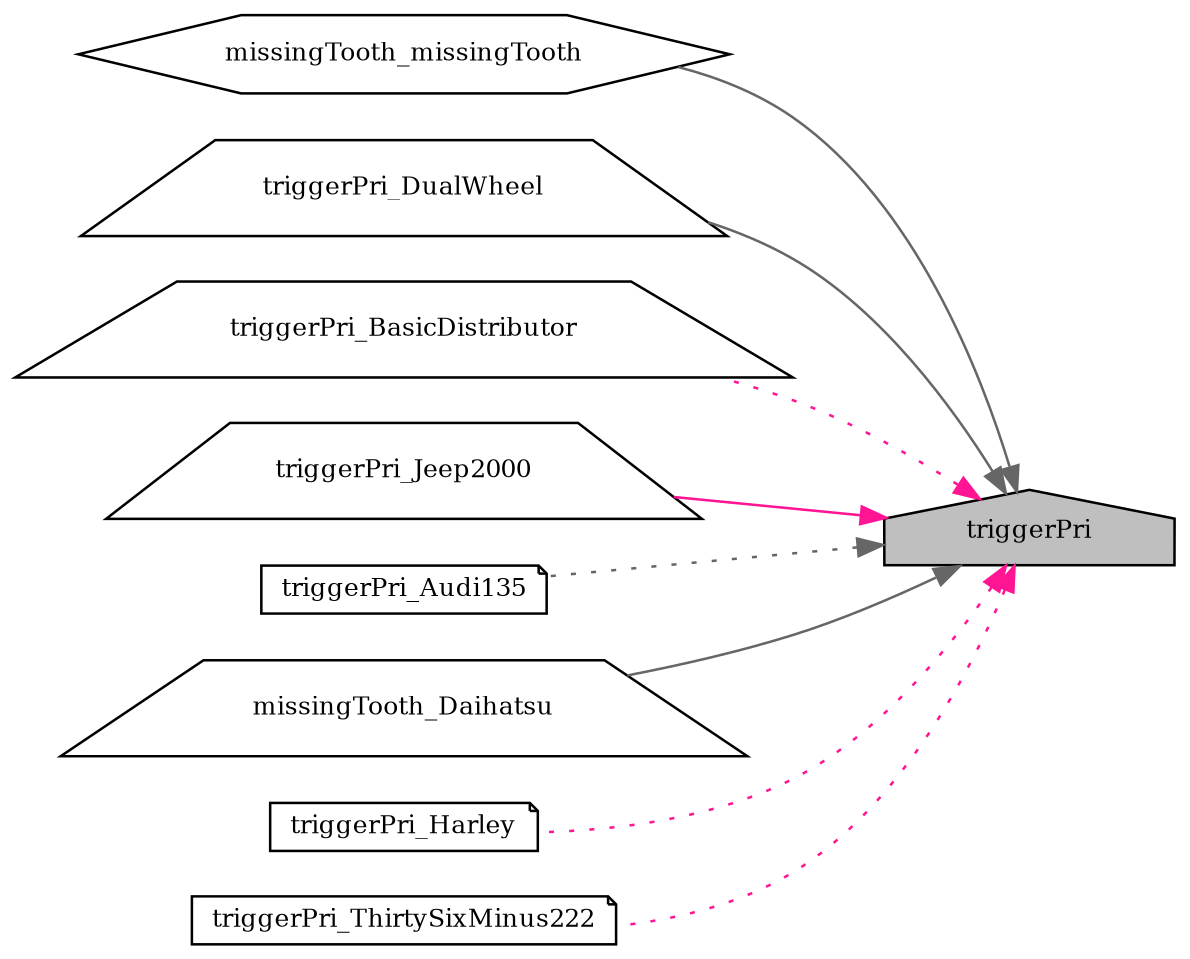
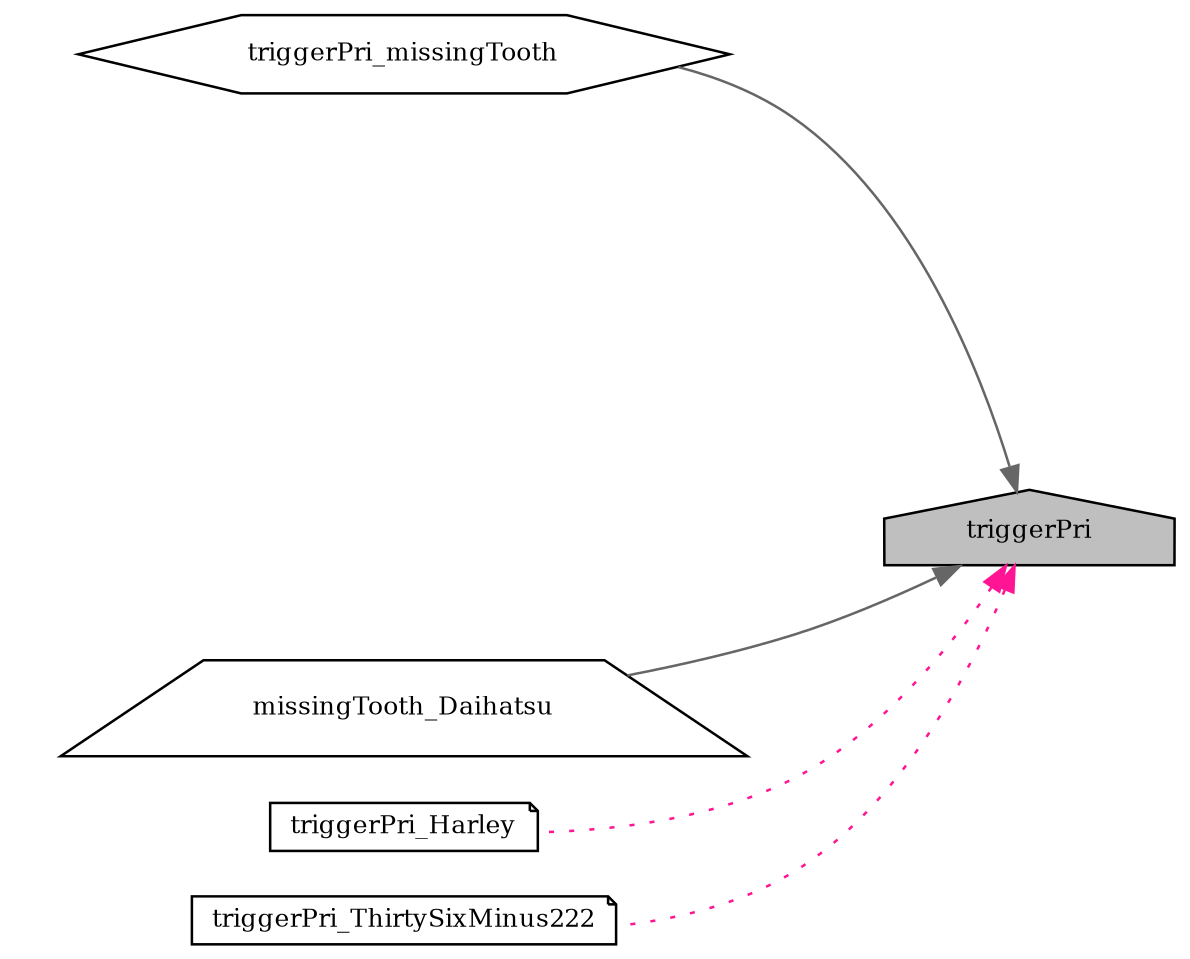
(404, 54) -> (404, 54)
(404, 188) -> none
(404, 330) -> none
(404, 471) -> none
(404, 590) -> none
